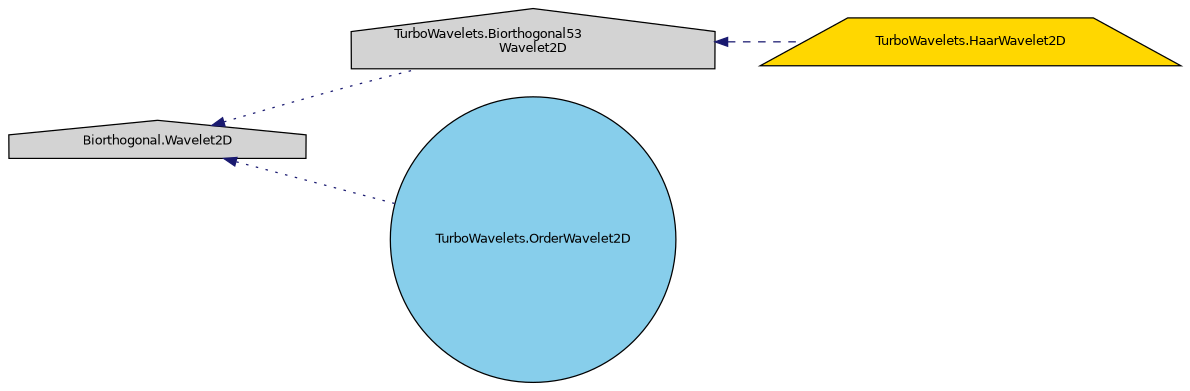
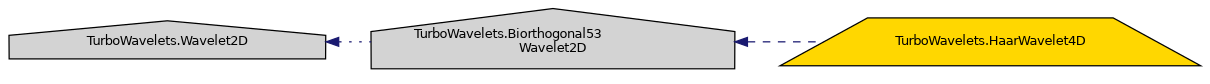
(971, 42) -> (990, 42)
(157, 141) -> (167, 42)
(533, 240) -> none
